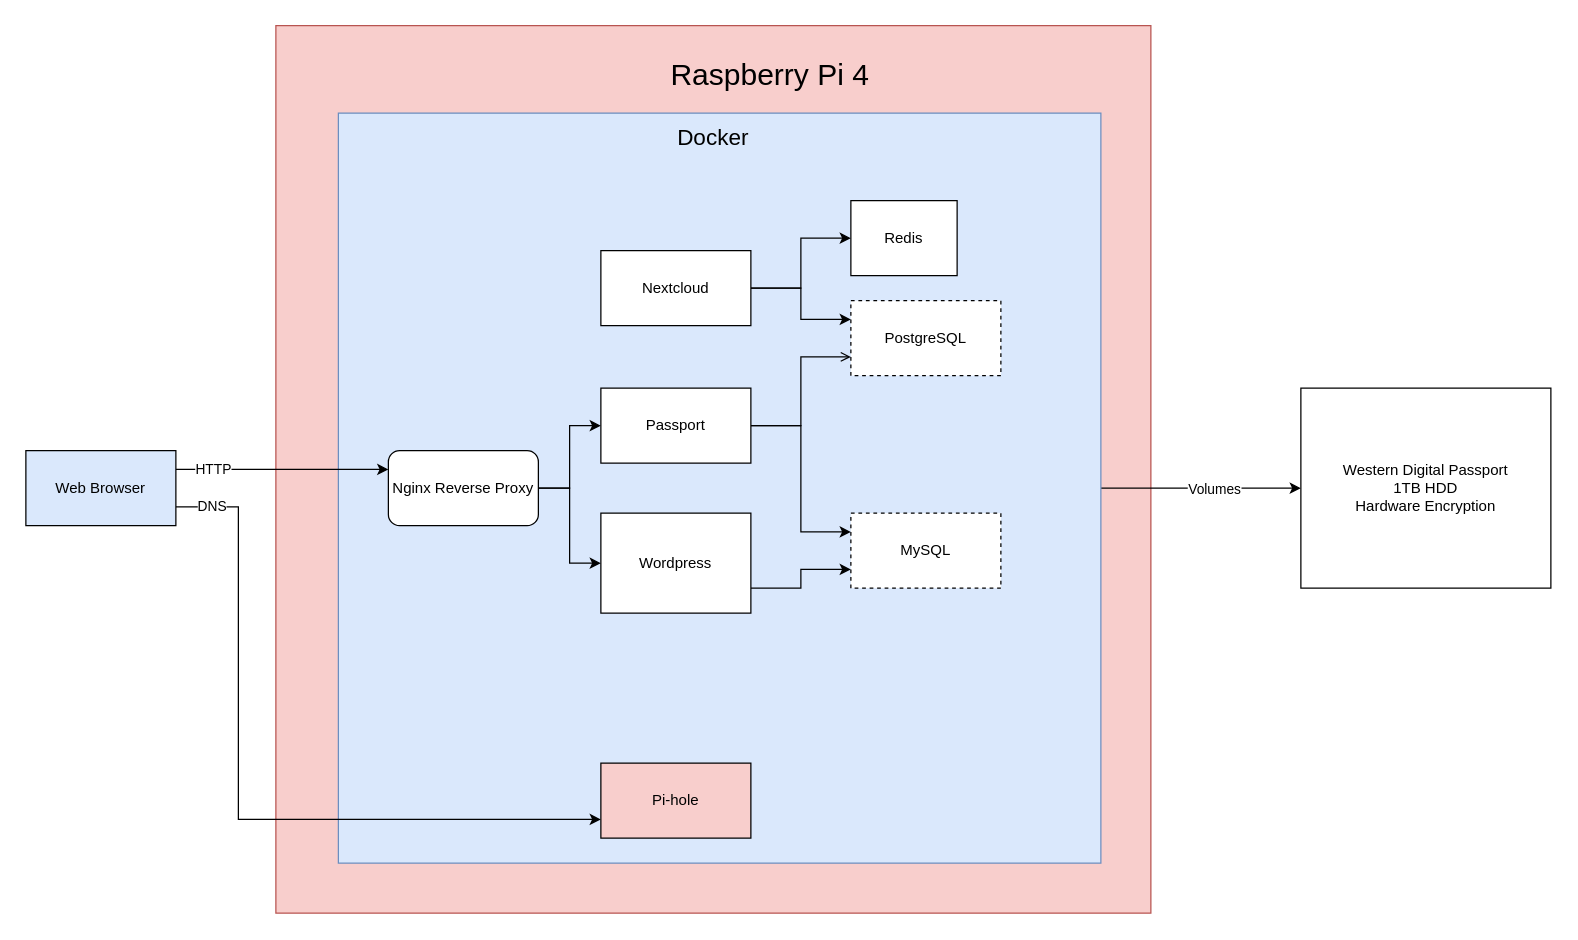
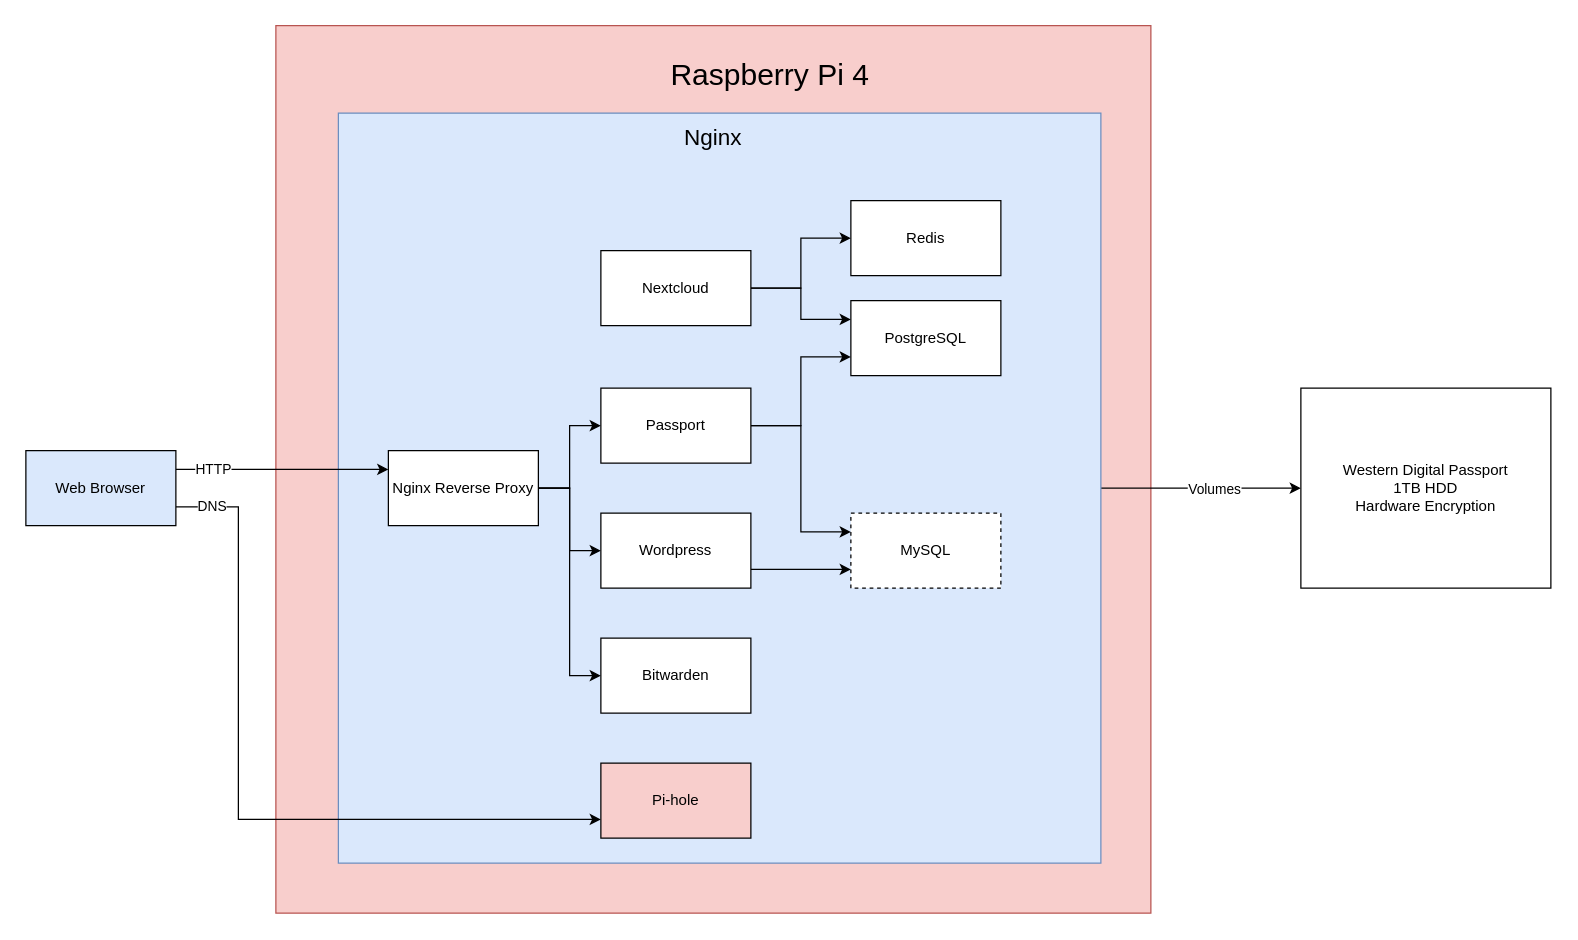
(713, 138) -> (713, 138)
(904, 238) -> (926, 238)
(926, 338) -> (926, 338)
(843, 357) -> (841, 357)
(463, 488) -> (463, 488)
(676, 563) -> (676, 551)
none -> (569, 633)
none -> (676, 676)
